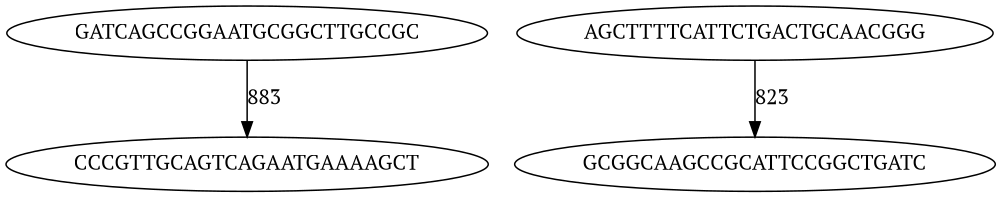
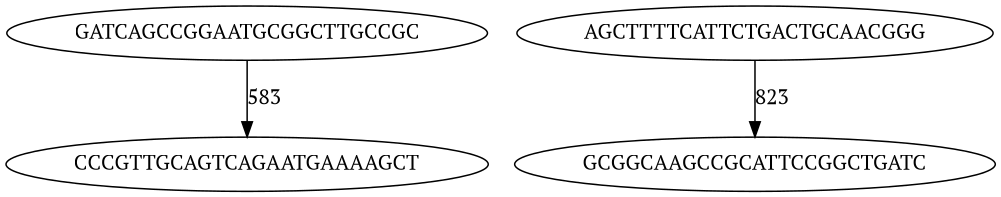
(264, 99) -> (264, 99)
